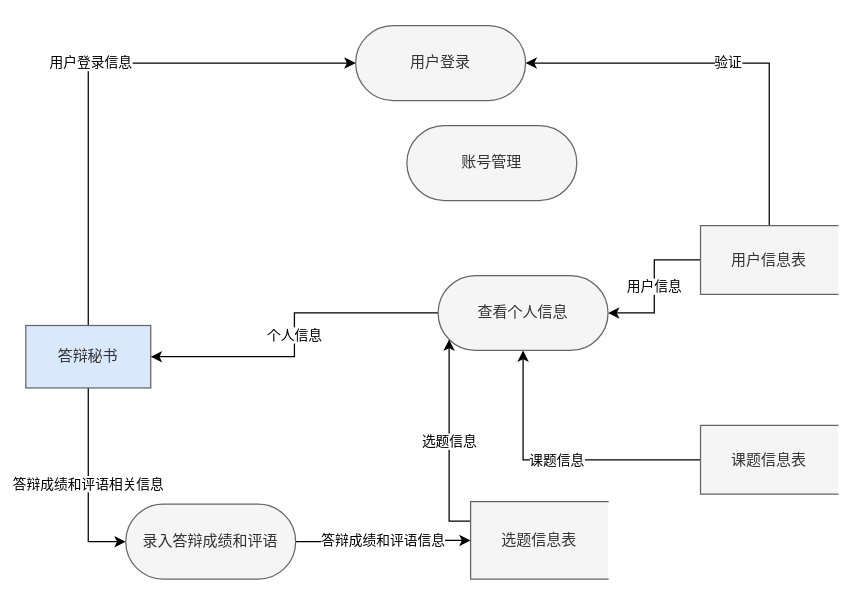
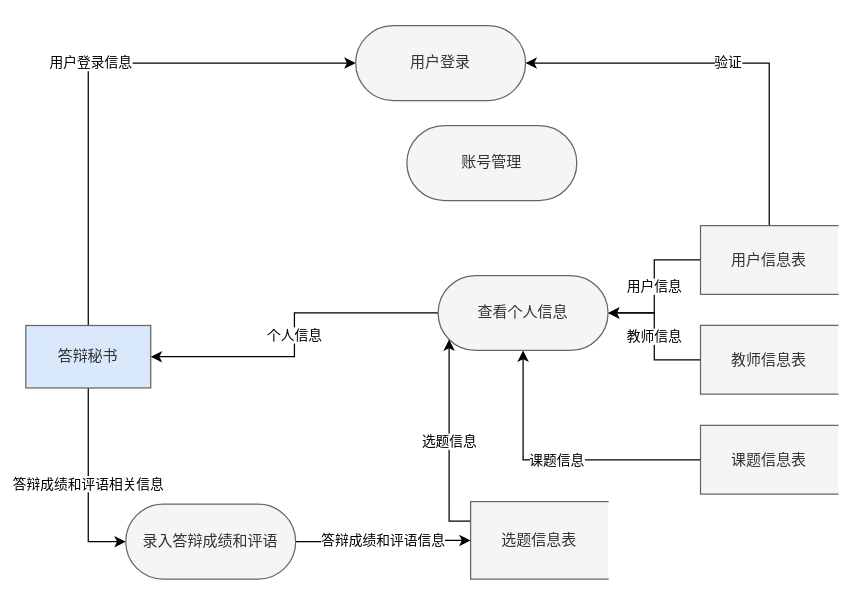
none -> (654, 359)
none -> (769, 360)
